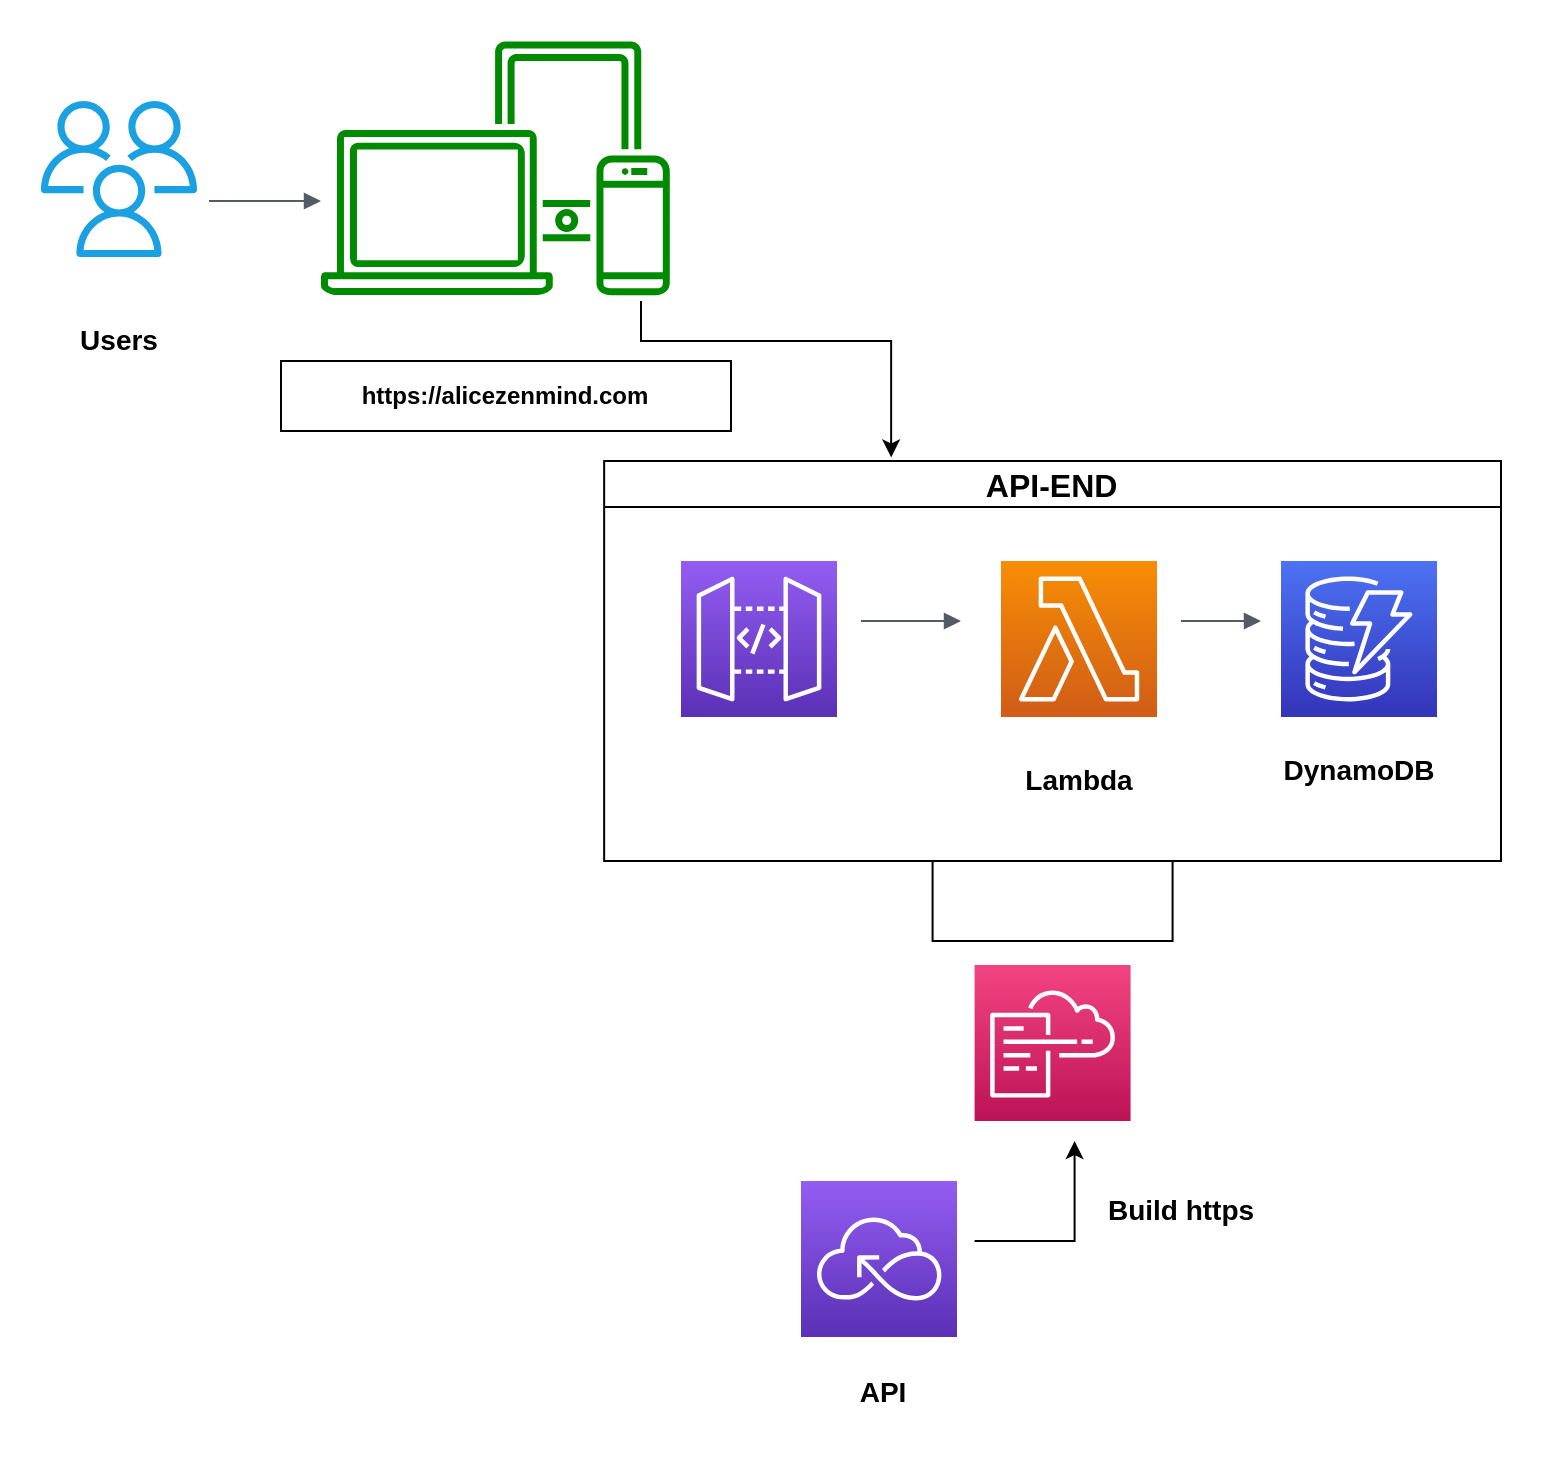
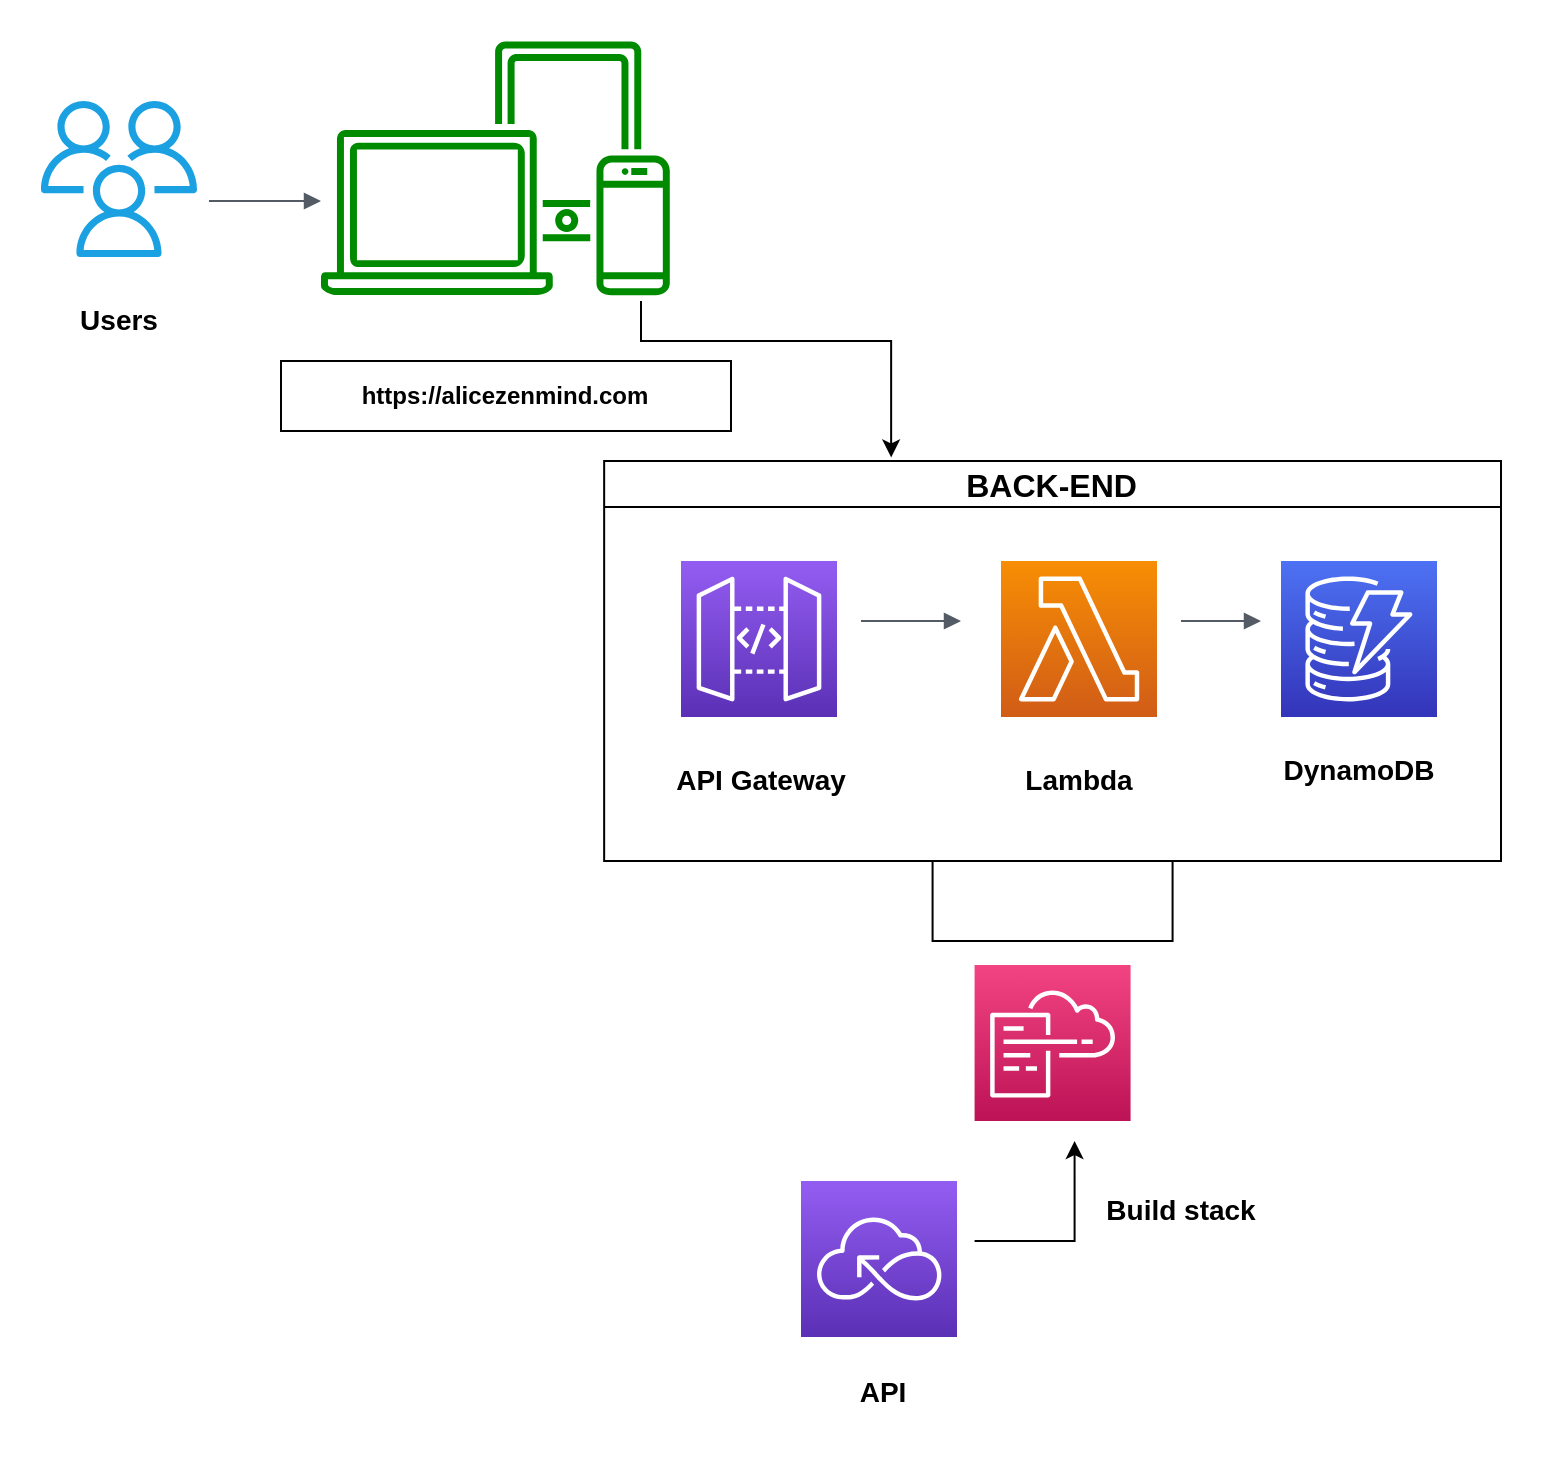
(119, 341) -> (119, 321)
(1052, 486) -> (1052, 486)
none -> (761, 781)
(1182, 1211) -> (1182, 1211)
